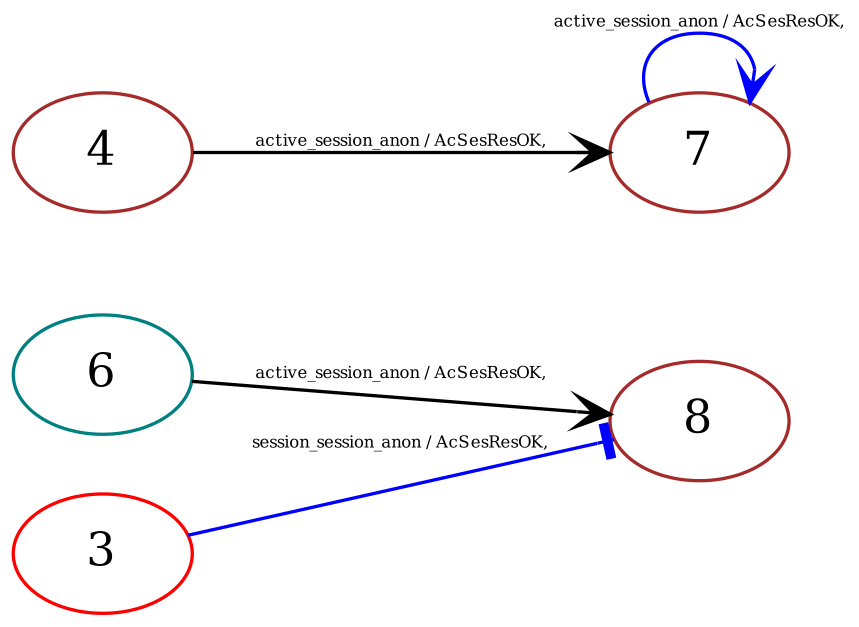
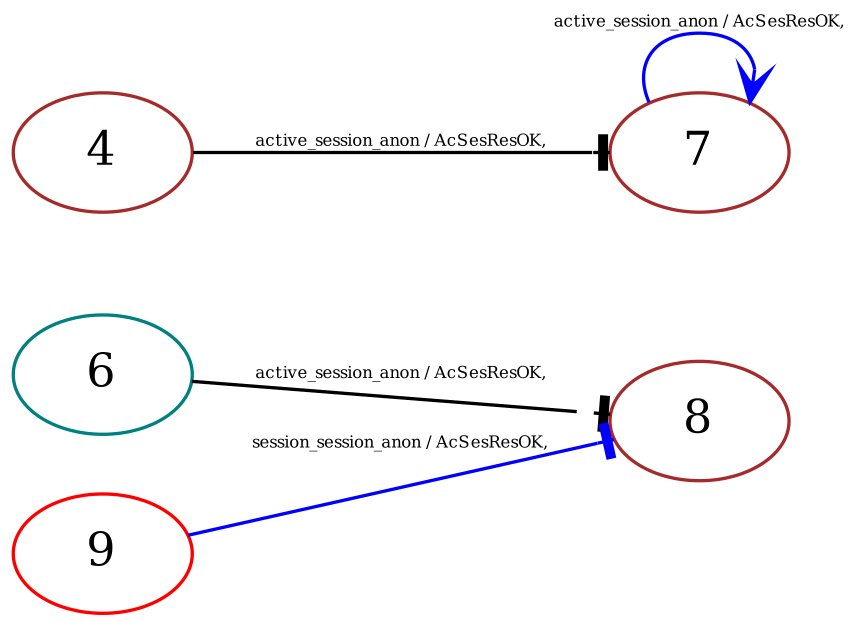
(393, 153) -> (393, 153)
(384, 397) -> (384, 397)
(103, 554) -> (103, 554)
